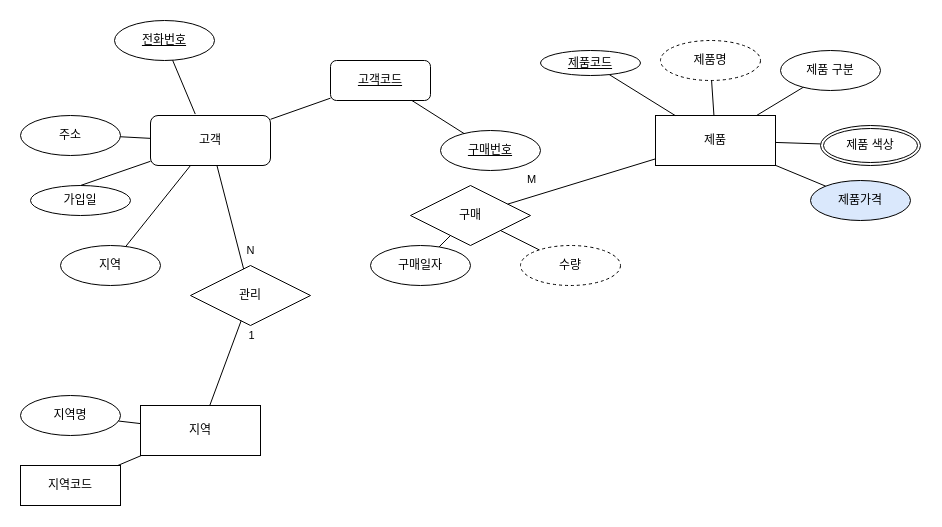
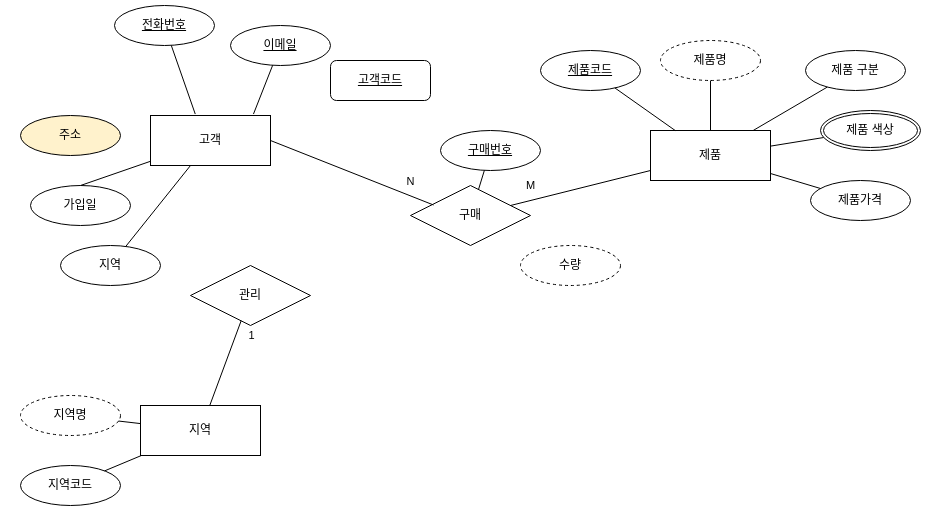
(165, 41) -> (165, 26)
none -> (281, 46)
(591, 63) -> (591, 71)
(831, 71) -> (856, 71)
none -> (263, 90)
(300, 109) -> none
(438, 117) -> (481, 180)
(71, 136) -> (71, 136)
(135, 138) -> none
(211, 141) -> (211, 141)
(716, 141) -> (711, 156)
(871, 146) -> (871, 131)
none -> (351, 172)
(81, 201) -> (81, 206)
(861, 201) -> (861, 201)
(230, 217) -> none
(520, 240) -> none
(445, 241) -> none
(421, 266) -> none
(71, 416) -> (71, 416)
(71, 486) -> (71, 486)
